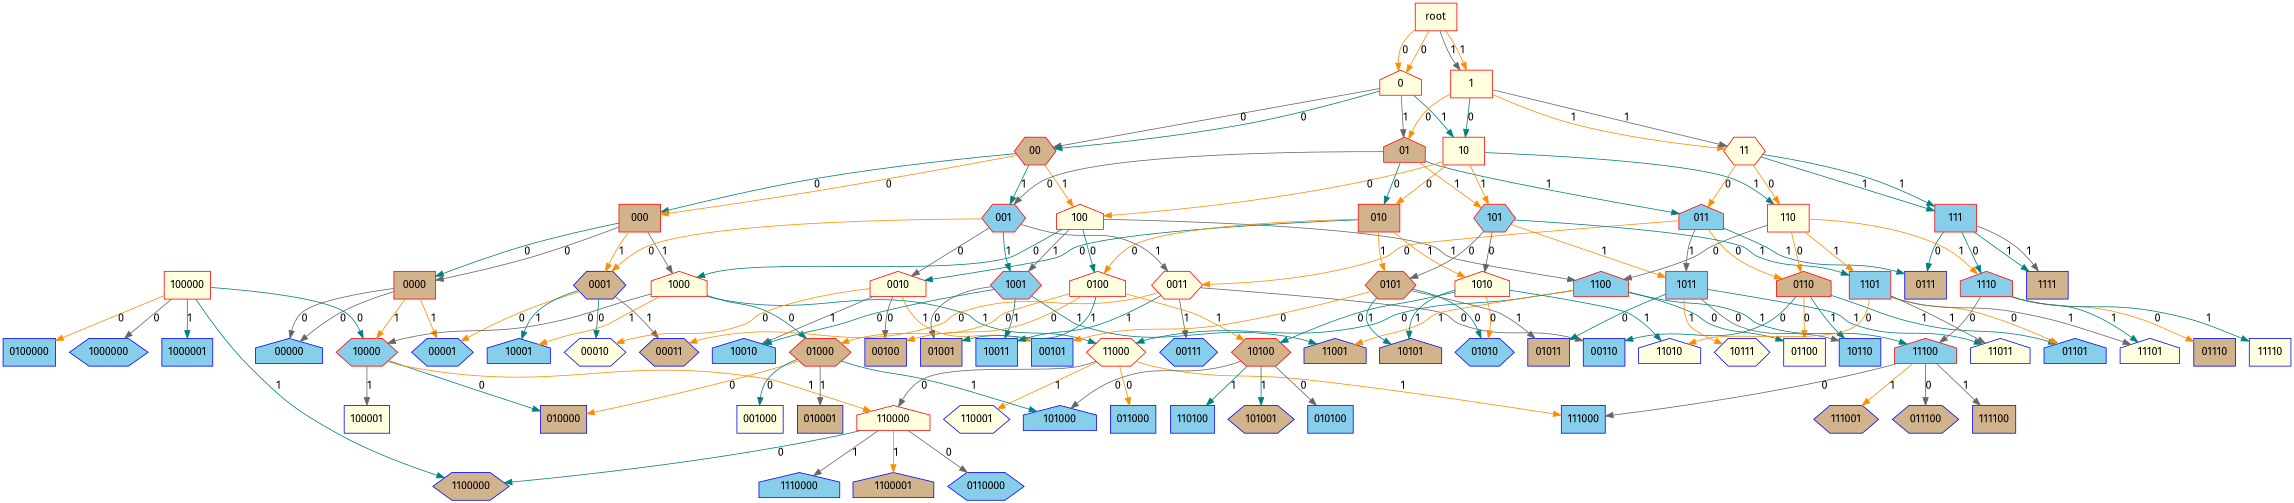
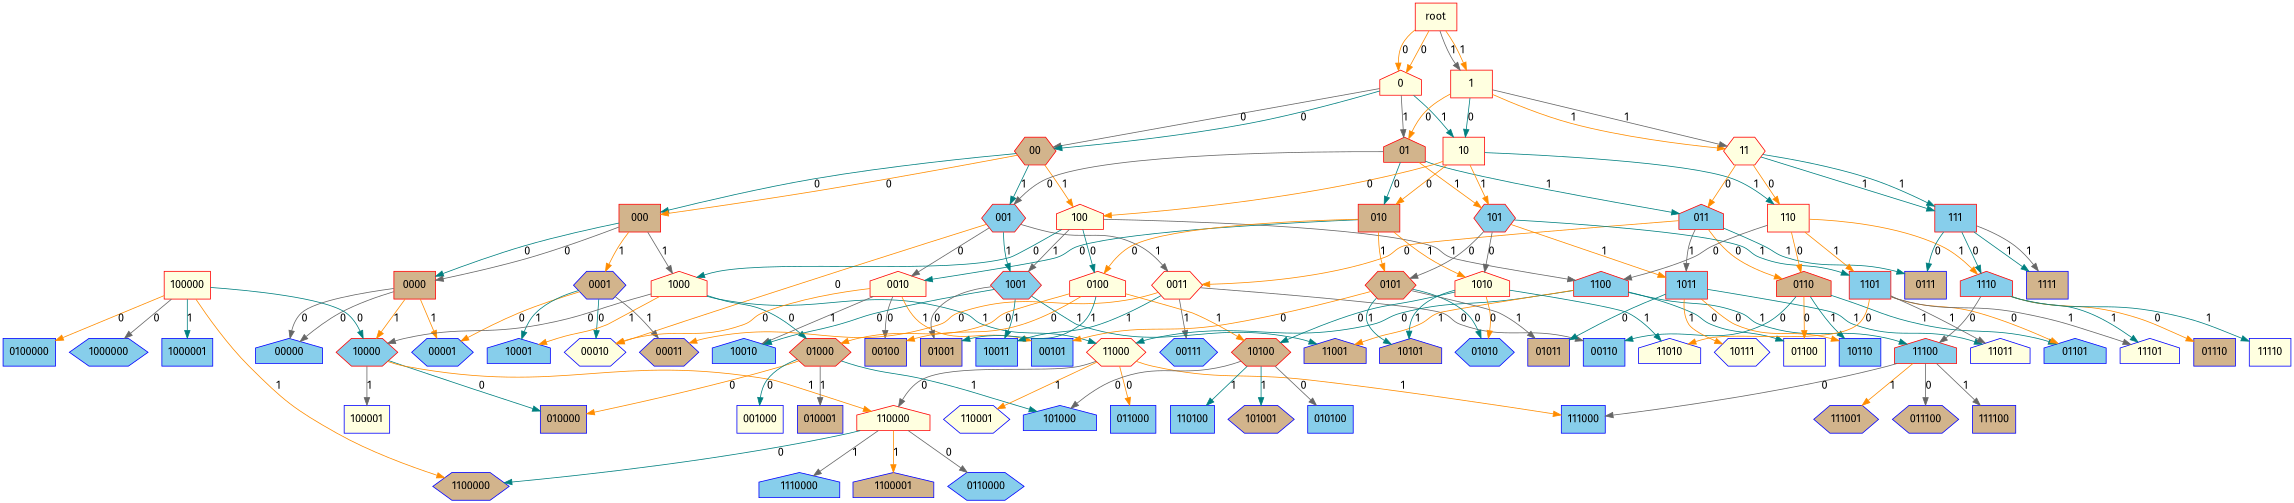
(796, 225) -> (805, 282)
(1742, 327) -> (1742, 327)
(299, 411) -> (299, 411)
